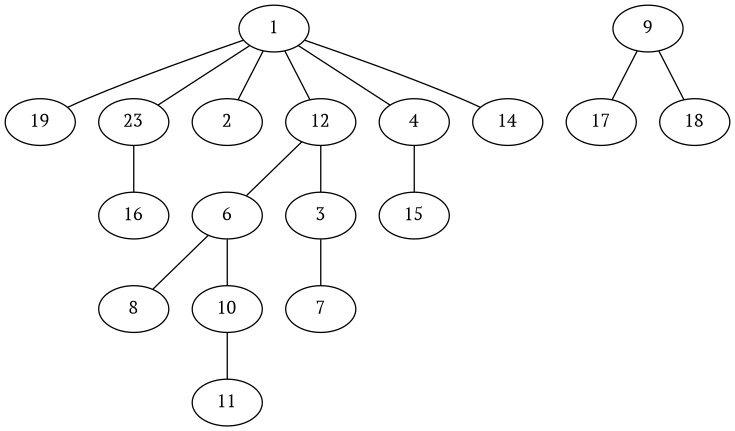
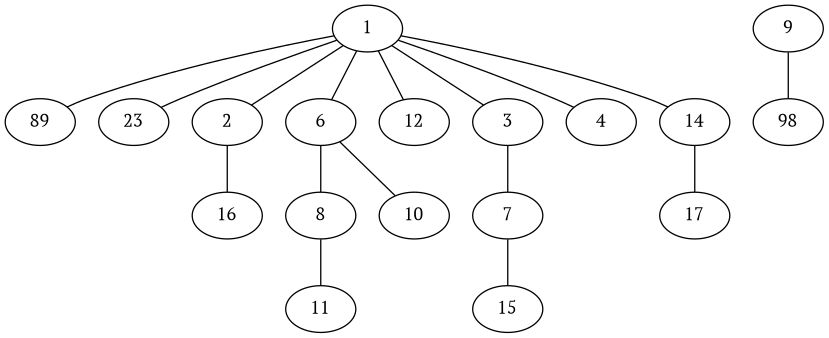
(625, 75) -> (695, 169)
(40, 122) -> (40, 122)
(695, 122) -> (788, 122)
(134, 169) -> (227, 169)
(274, 169) -> (344, 75)
(321, 169) -> (438, 75)
(414, 169) -> (508, 262)
(227, 356) -> (321, 262)
